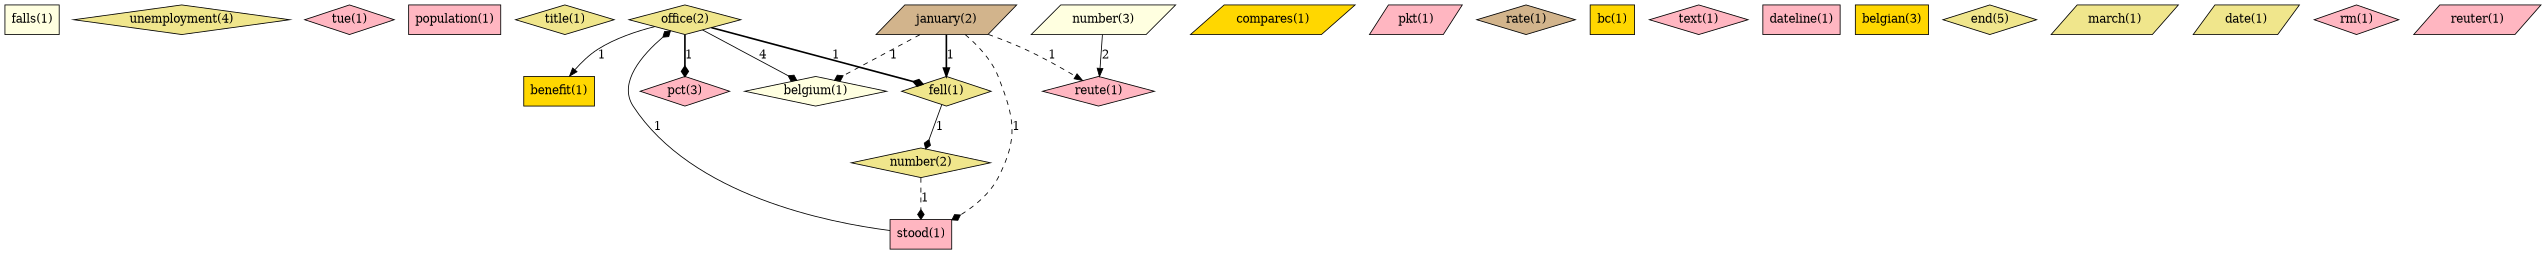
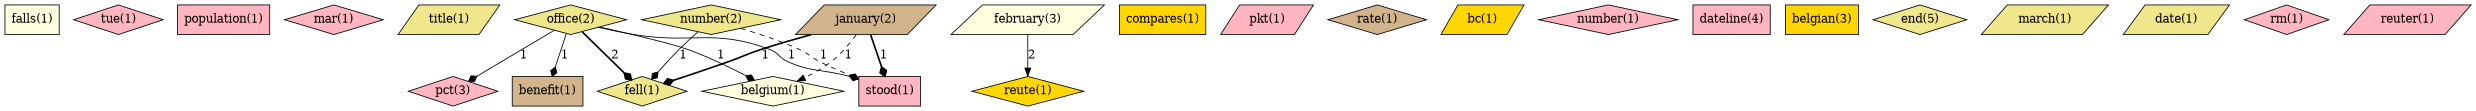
(182, 20) -> none
none -> (334, 20)
(565, 20) -> (449, 20)
(1103, 20) -> (1028, 20)
(1273, 20) -> (1163, 20)
(1612, 20) -> (1482, 20)
(1699, 20) -> (1608, 20)
(1801, 20) -> (1732, 20)
(611, 42) -> (561, 50)
(685, 51) -> (516, 53)
(946, 51) -> (742, 57)
(1033, 53) -> none
(882, 55) -> (833, 60)
(763, 56) -> (721, 56)
(836, 56) -> (615, 56)
(559, 91) -> (548, 91)
(1098, 91) -> (1028, 91)
(935, 122) -> (676, 52)
(1012, 127) -> (876, 51)
(712, 176) -> (727, 39)
